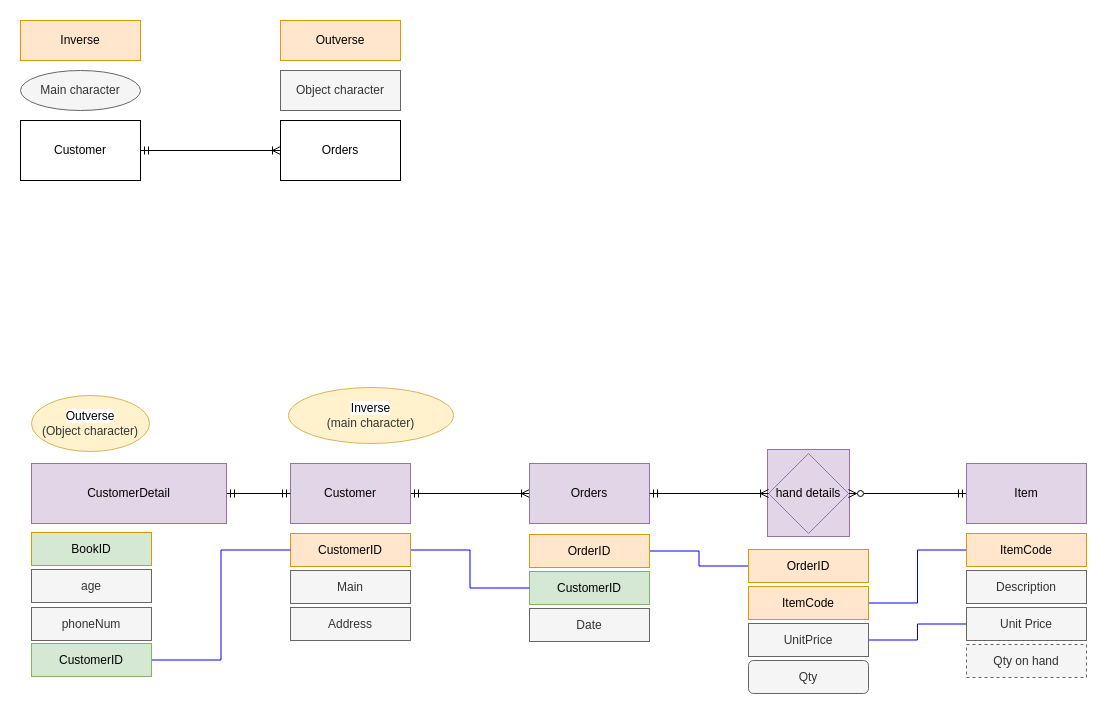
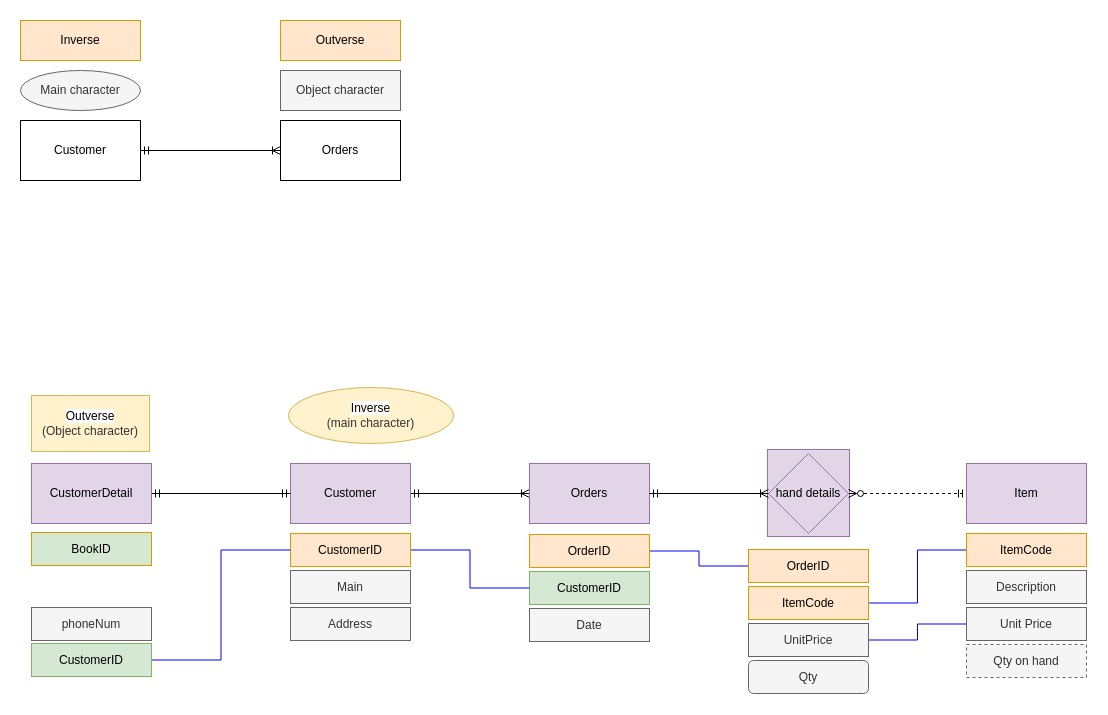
(91, 424) -> (91, 424)
(129, 494) -> (92, 494)
(915, 494) -> (915, 494)
(92, 586) -> none
